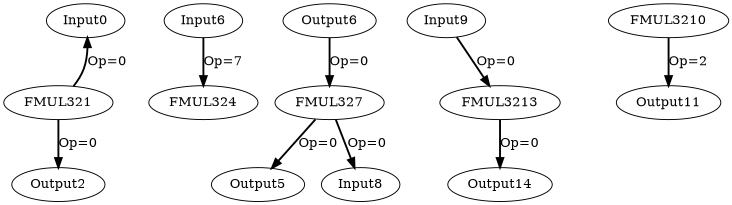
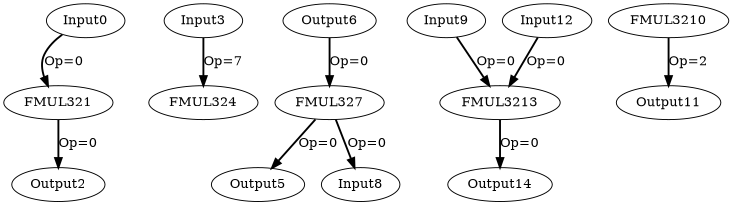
(203, 21) -> (203, 21)
none -> (547, 21)
(84, 68) -> (45, 53)
